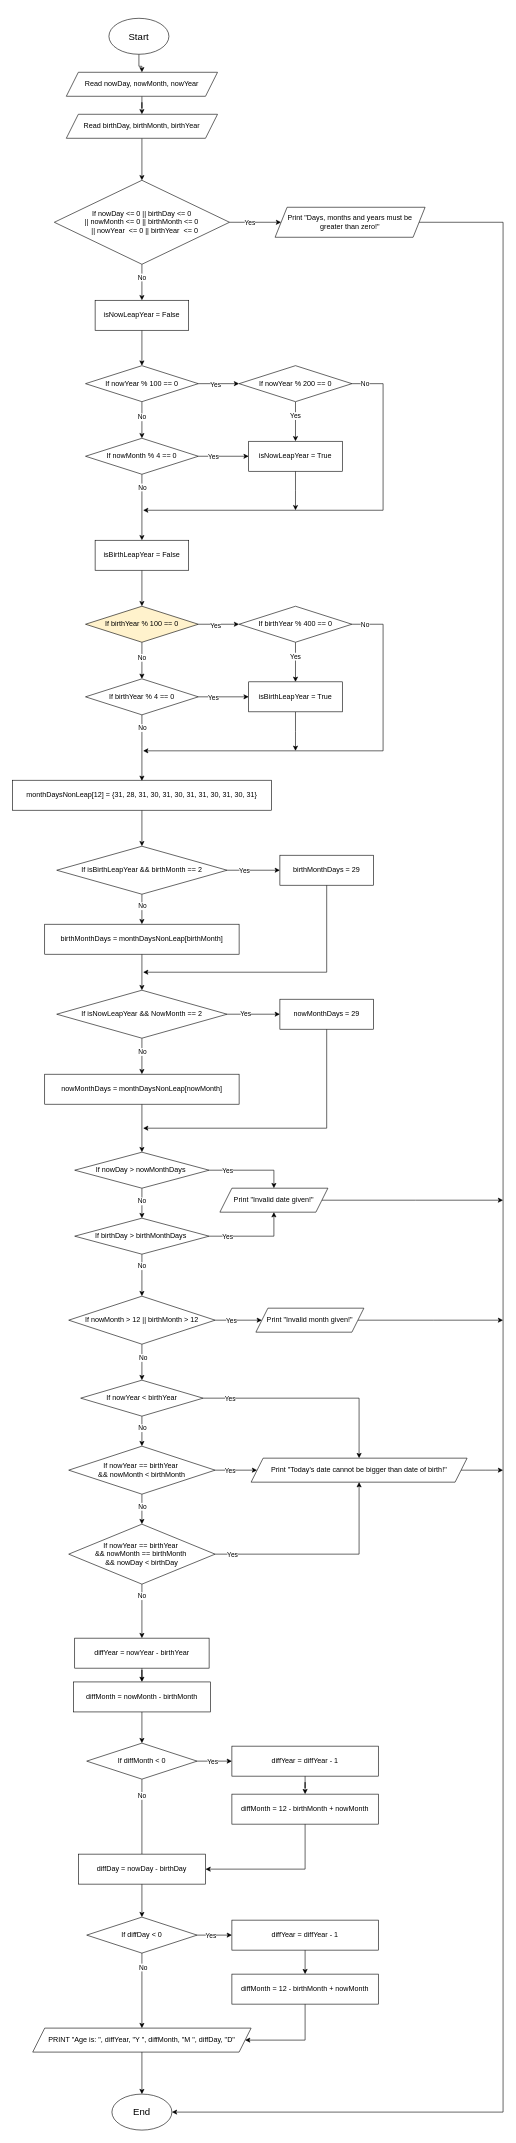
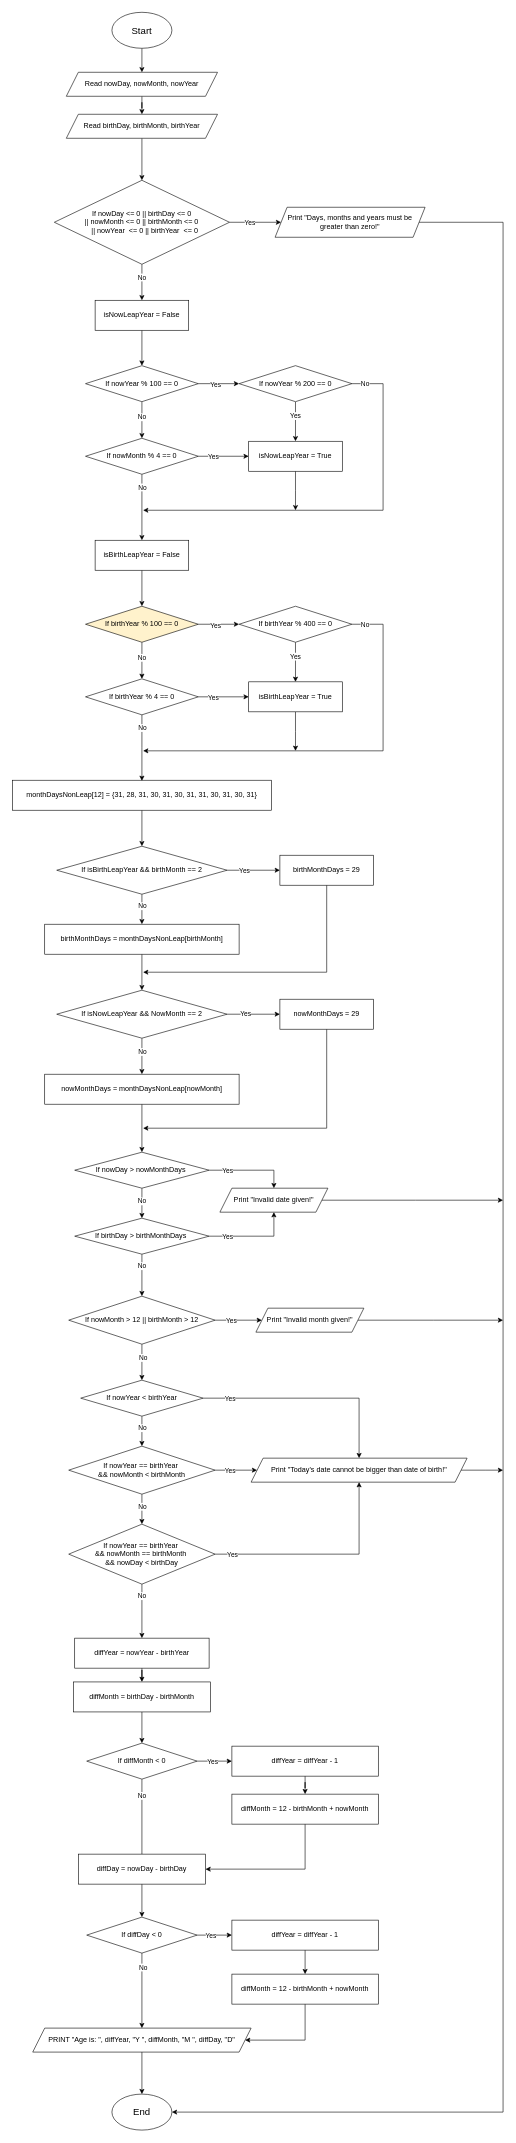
(139, 36) -> (142, 30)
(142, 1697) -> (142, 1697)
